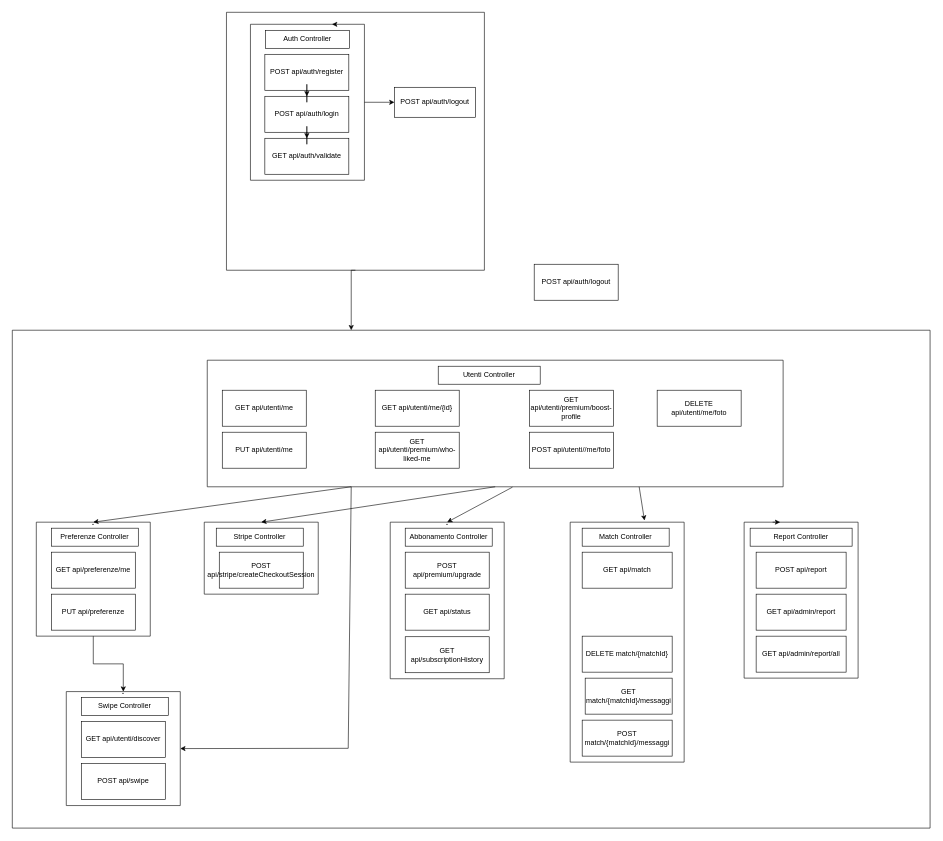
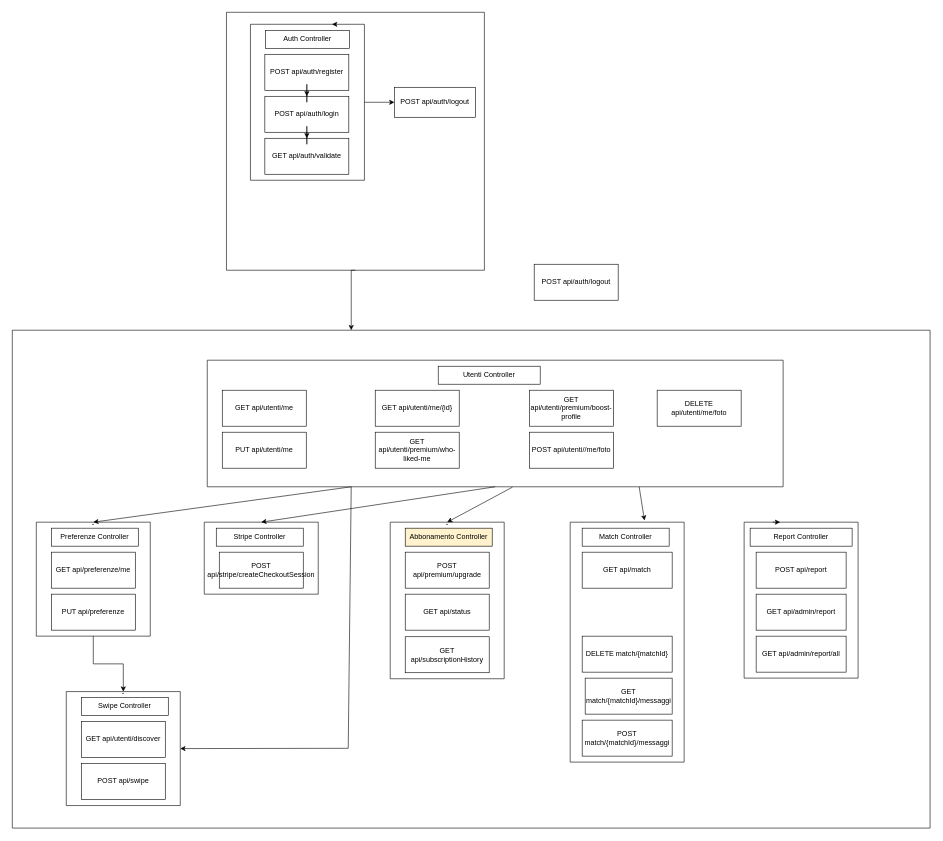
(449, 537) -> (449, 537)
